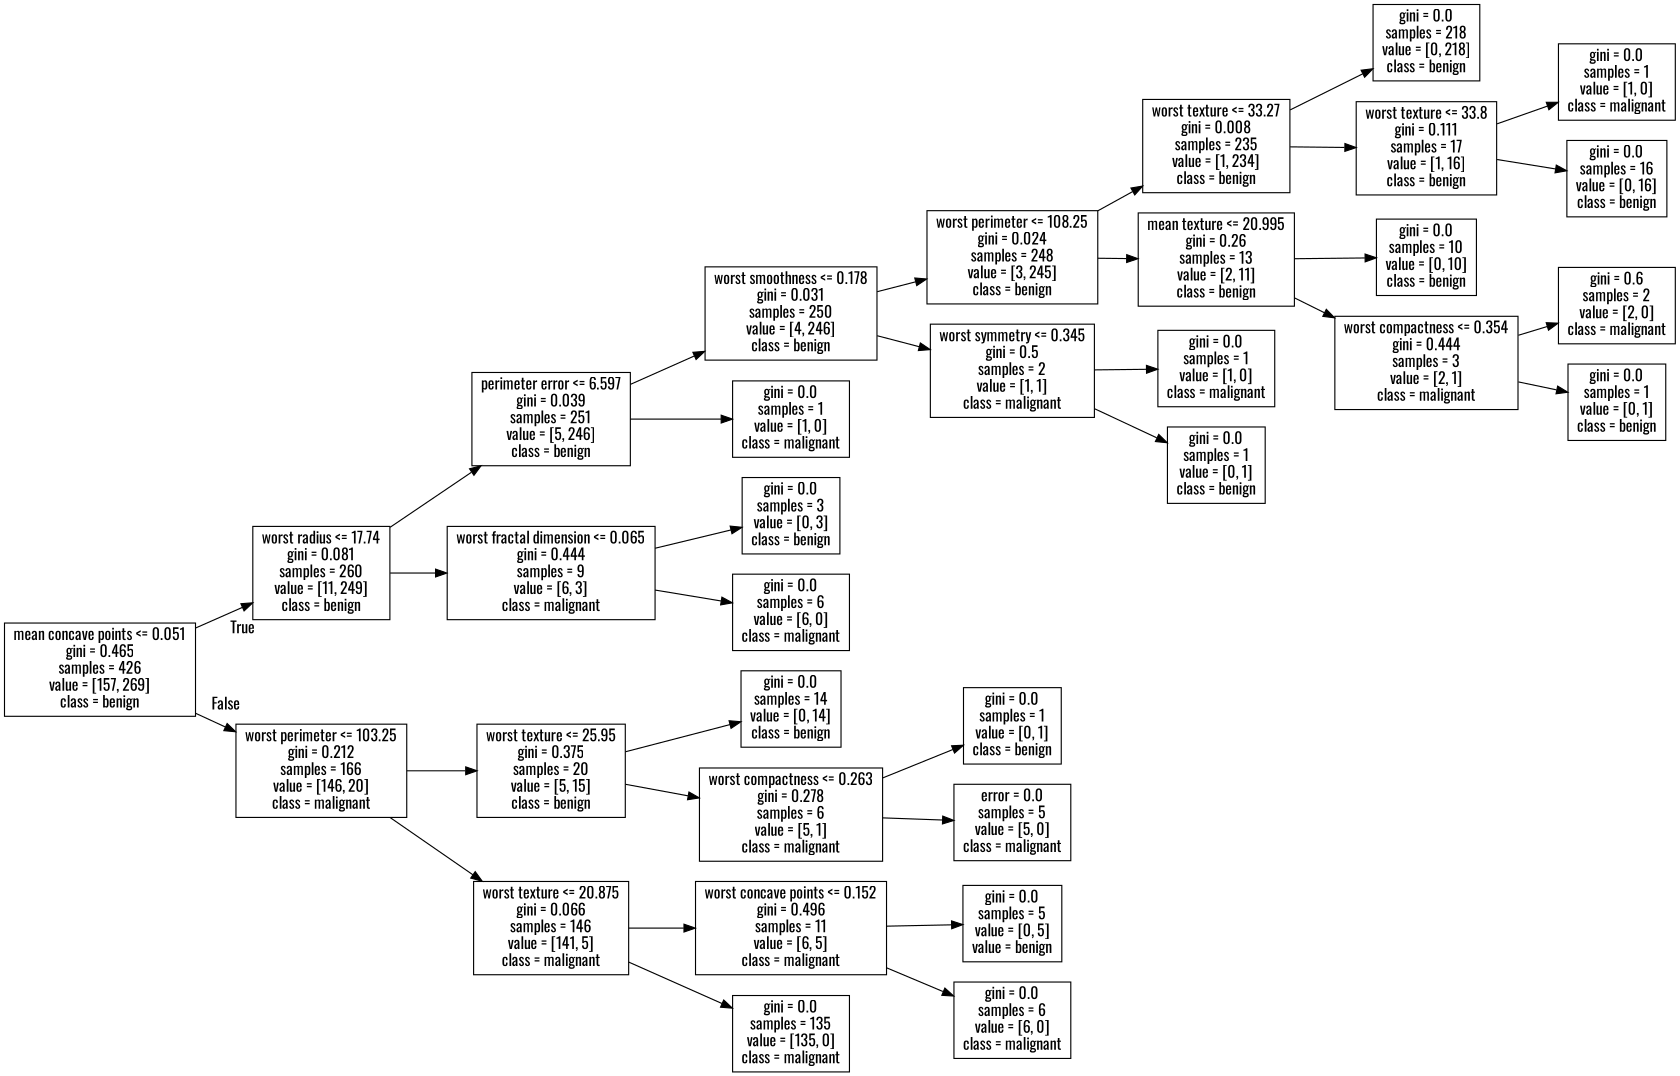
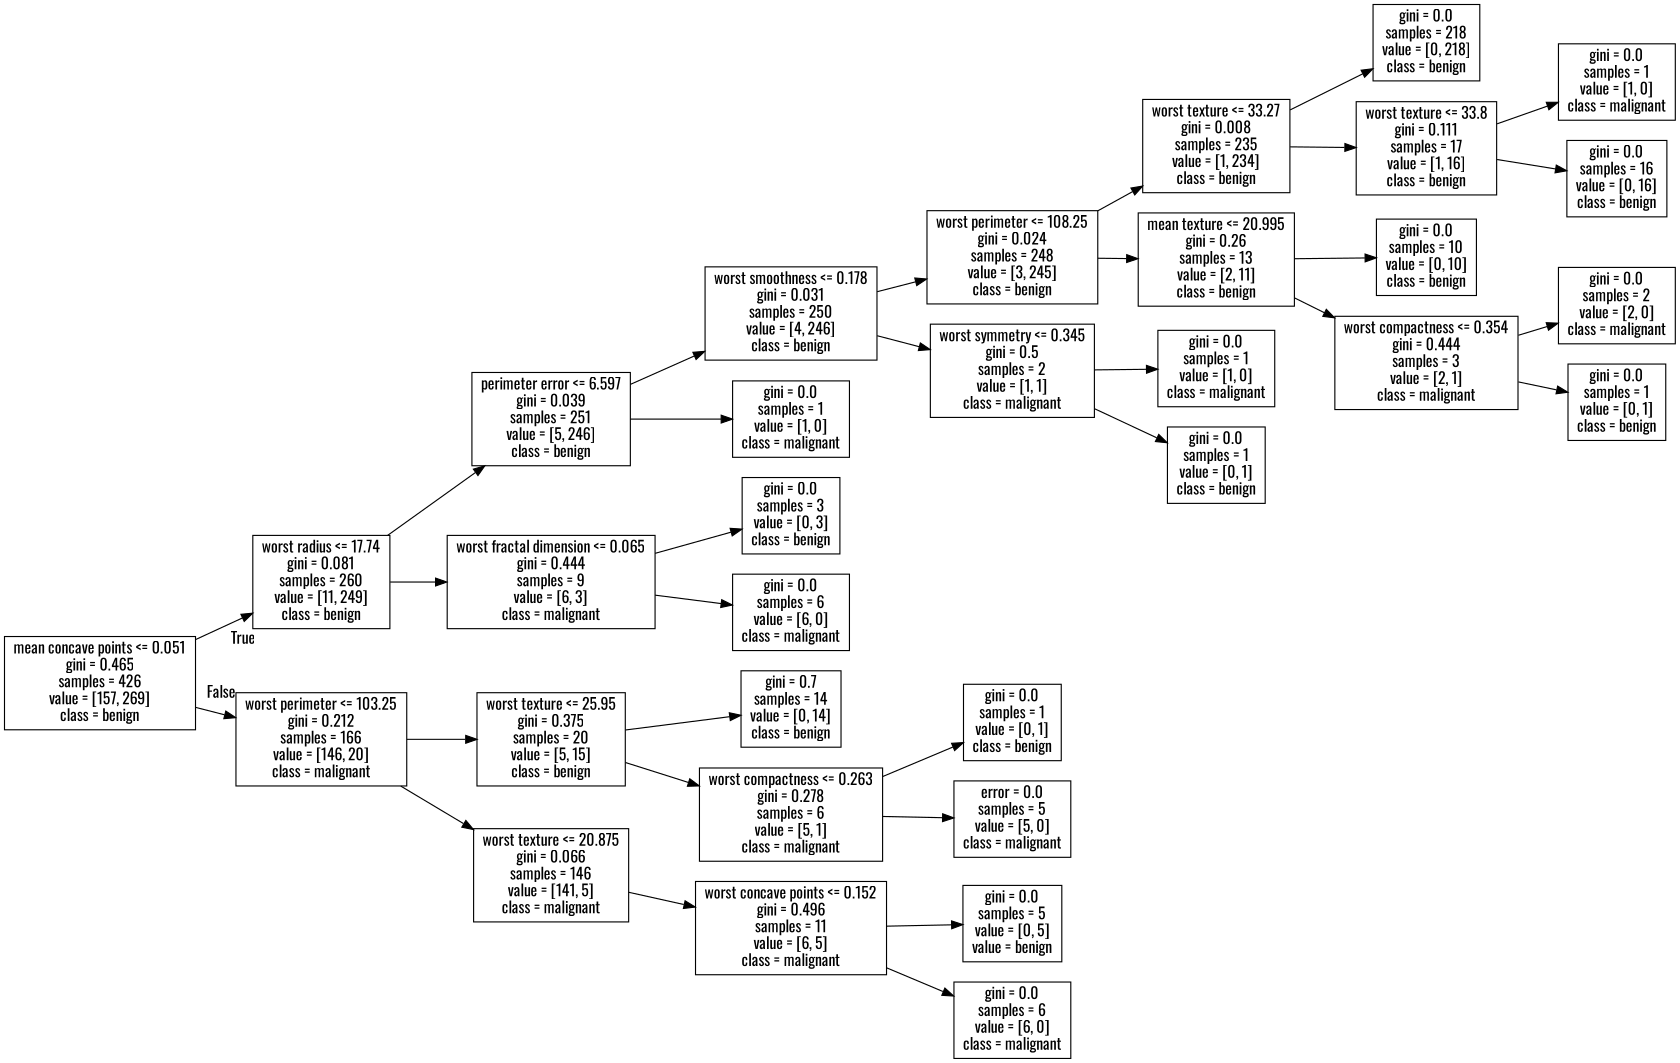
(1617, 306) -> (1617, 306)
(791, 709) -> (791, 709)
(791, 1034) -> none
